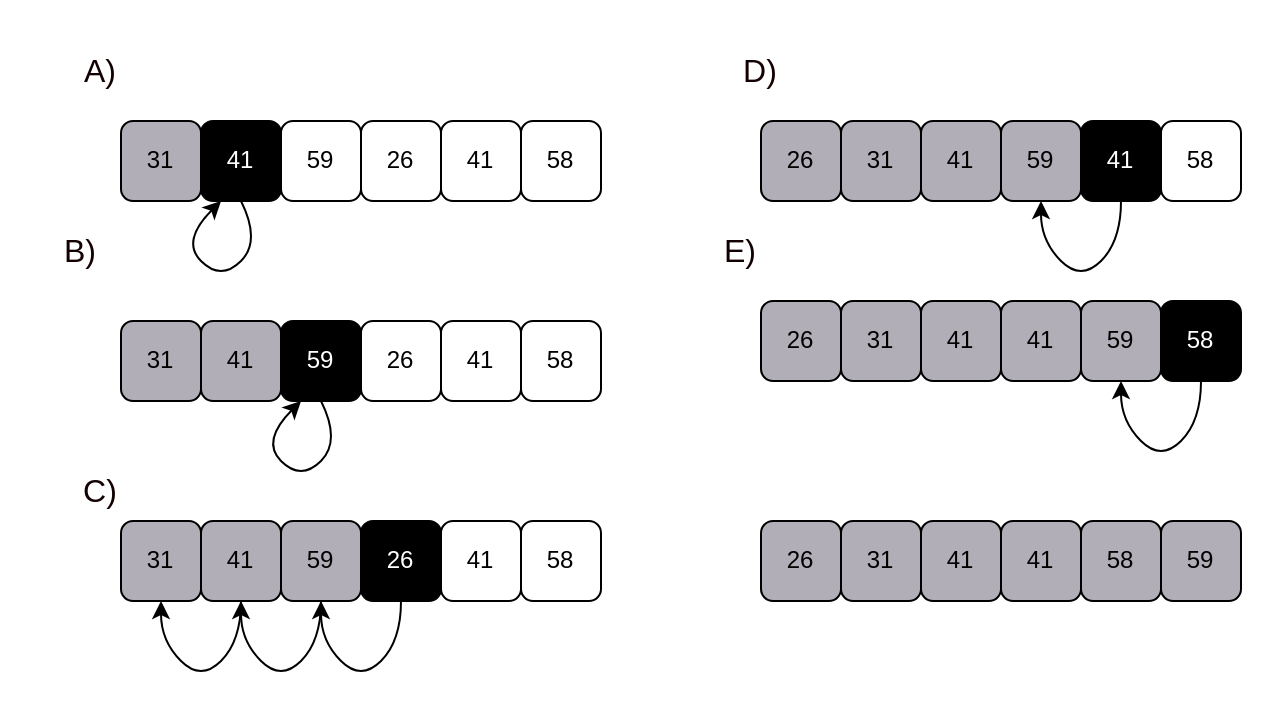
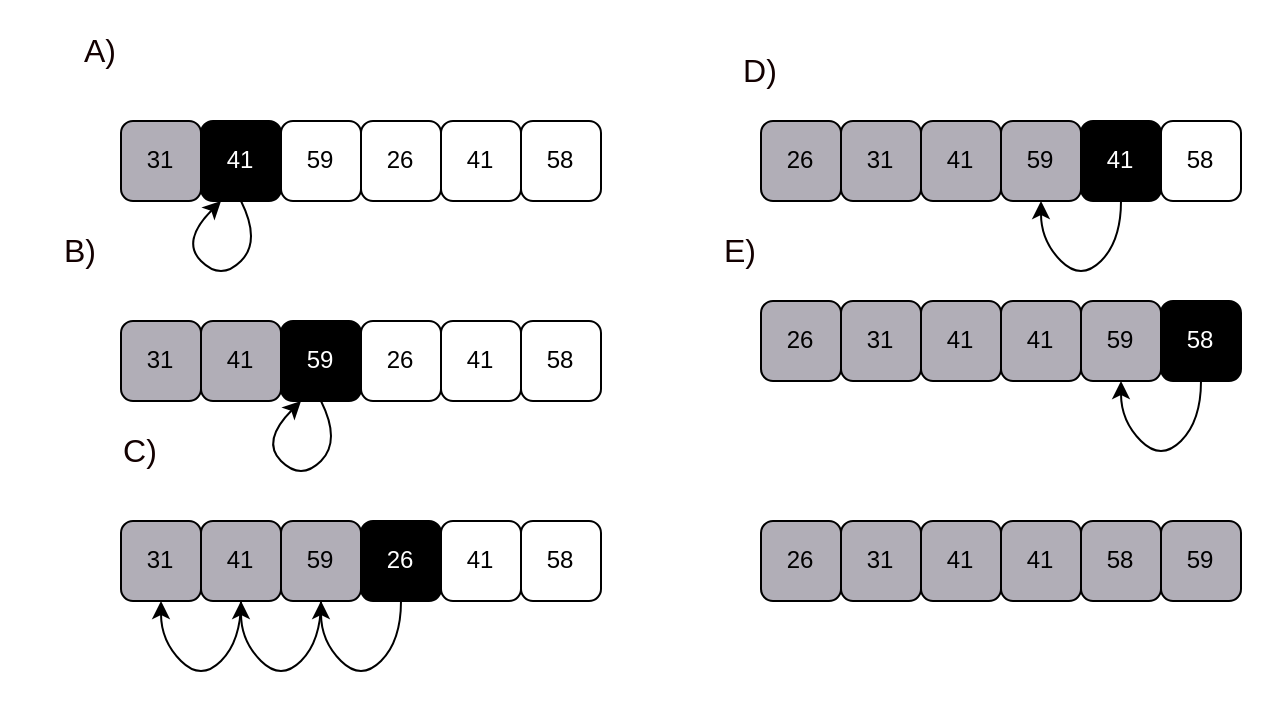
(101, 71) -> (101, 51)
(101, 491) -> (141, 451)
